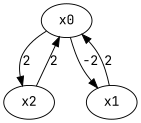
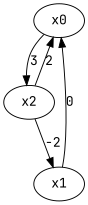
(78, 60) -> (42, 139)
(27, 61) -> (34, 61)
(108, 61) -> (70, 102)
